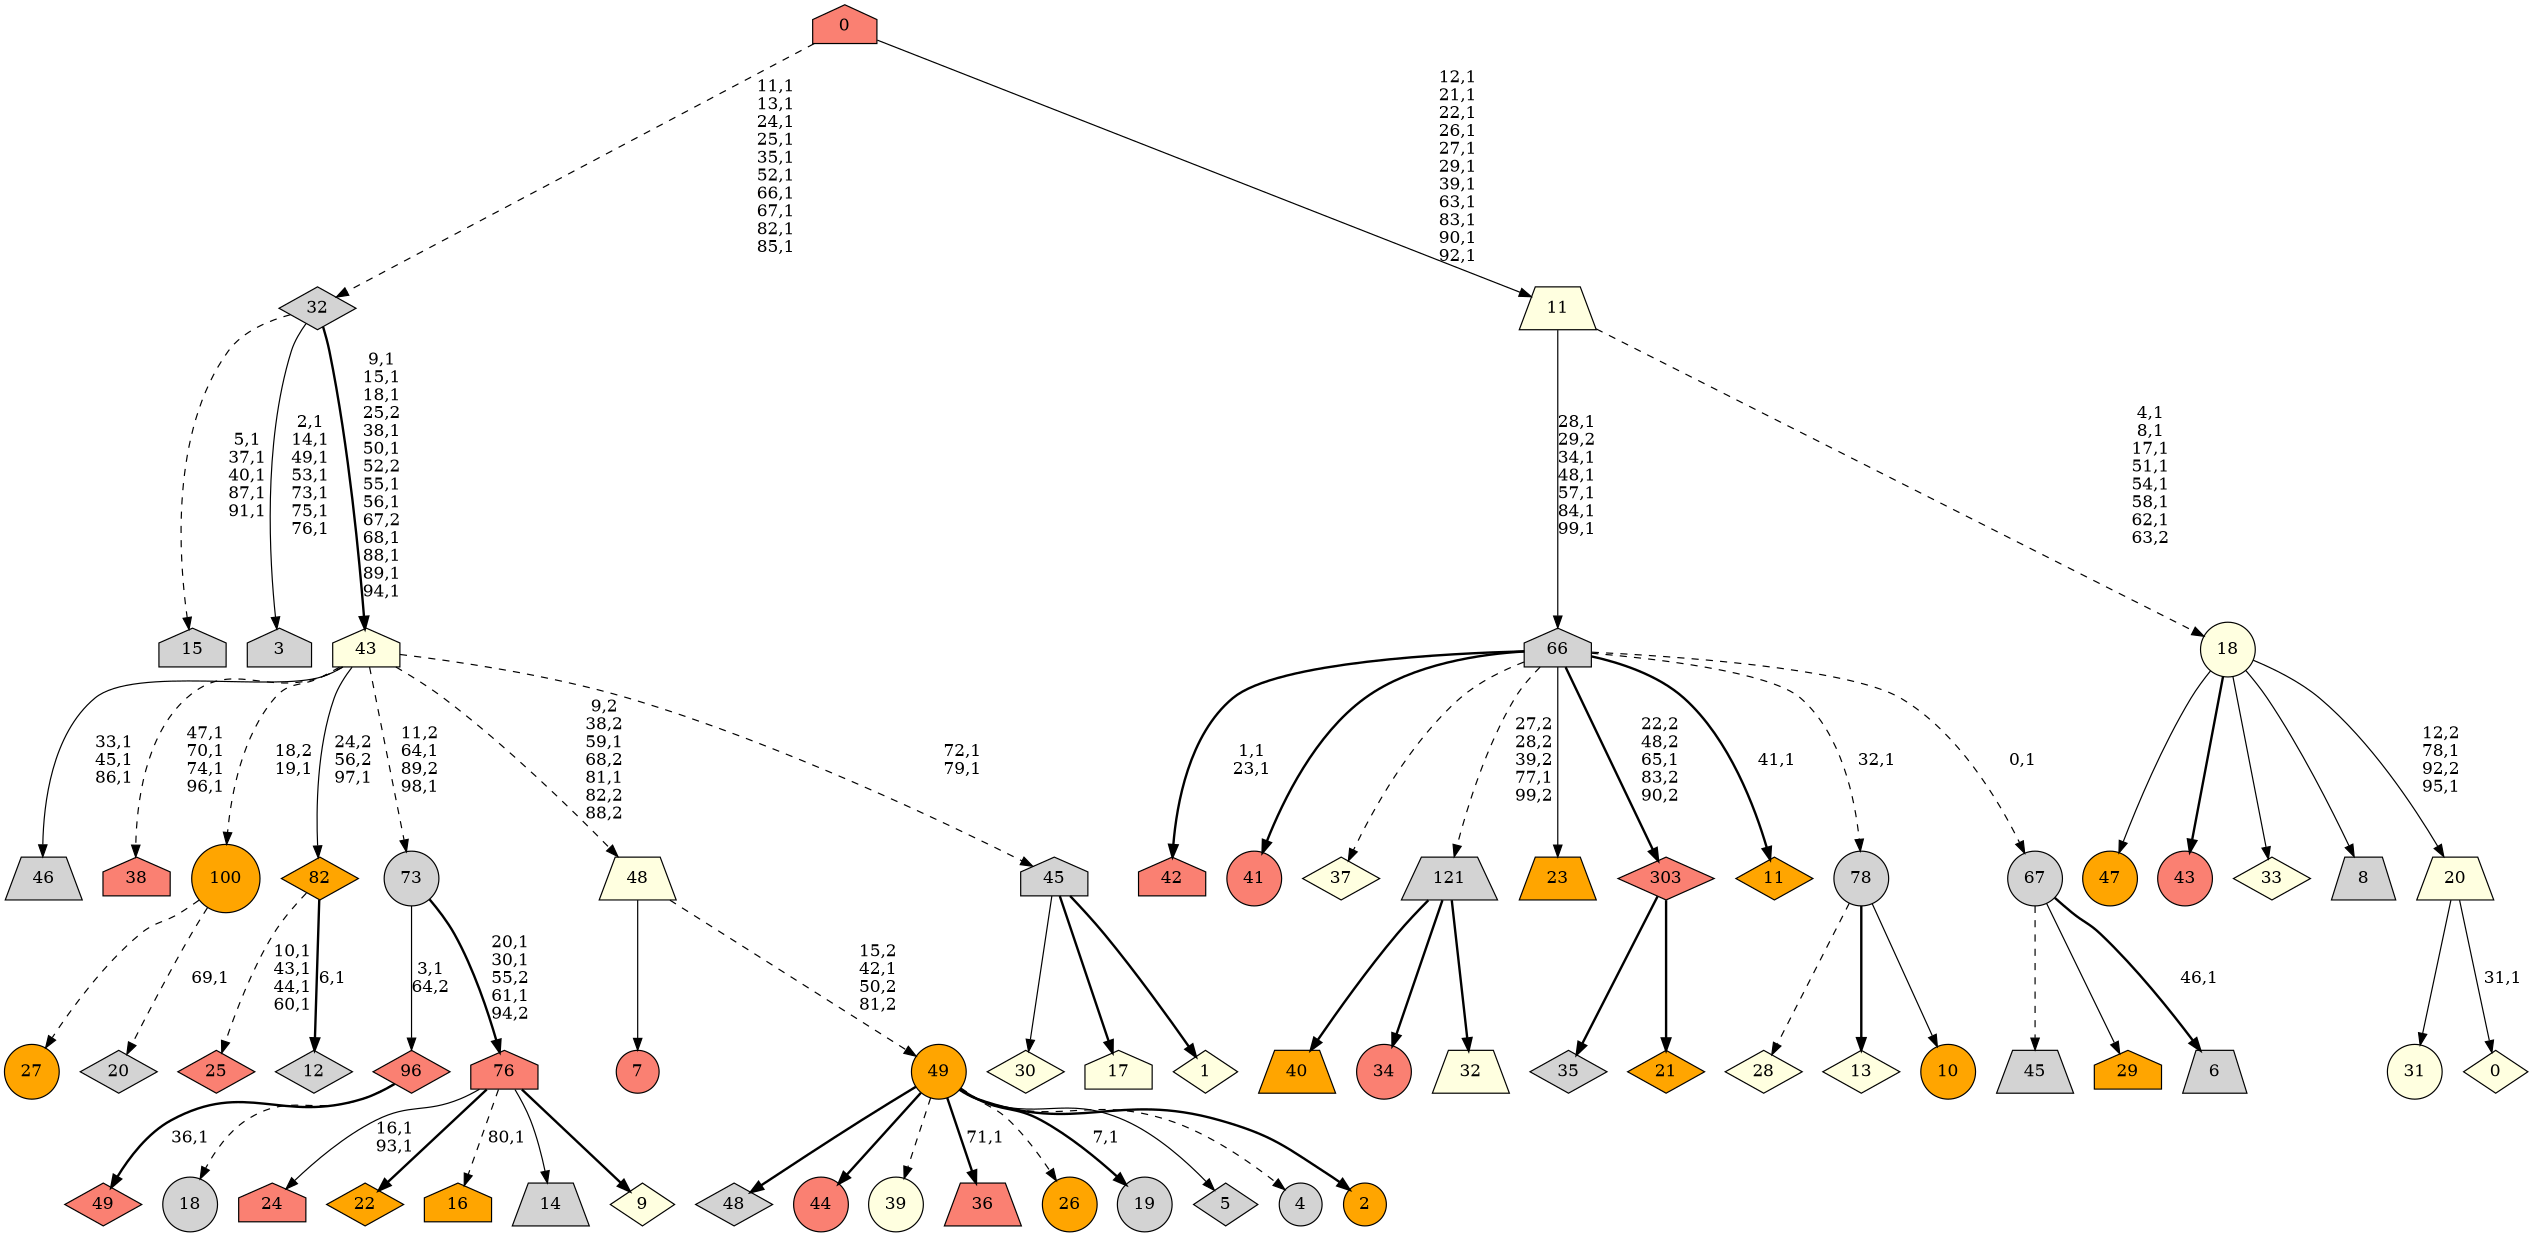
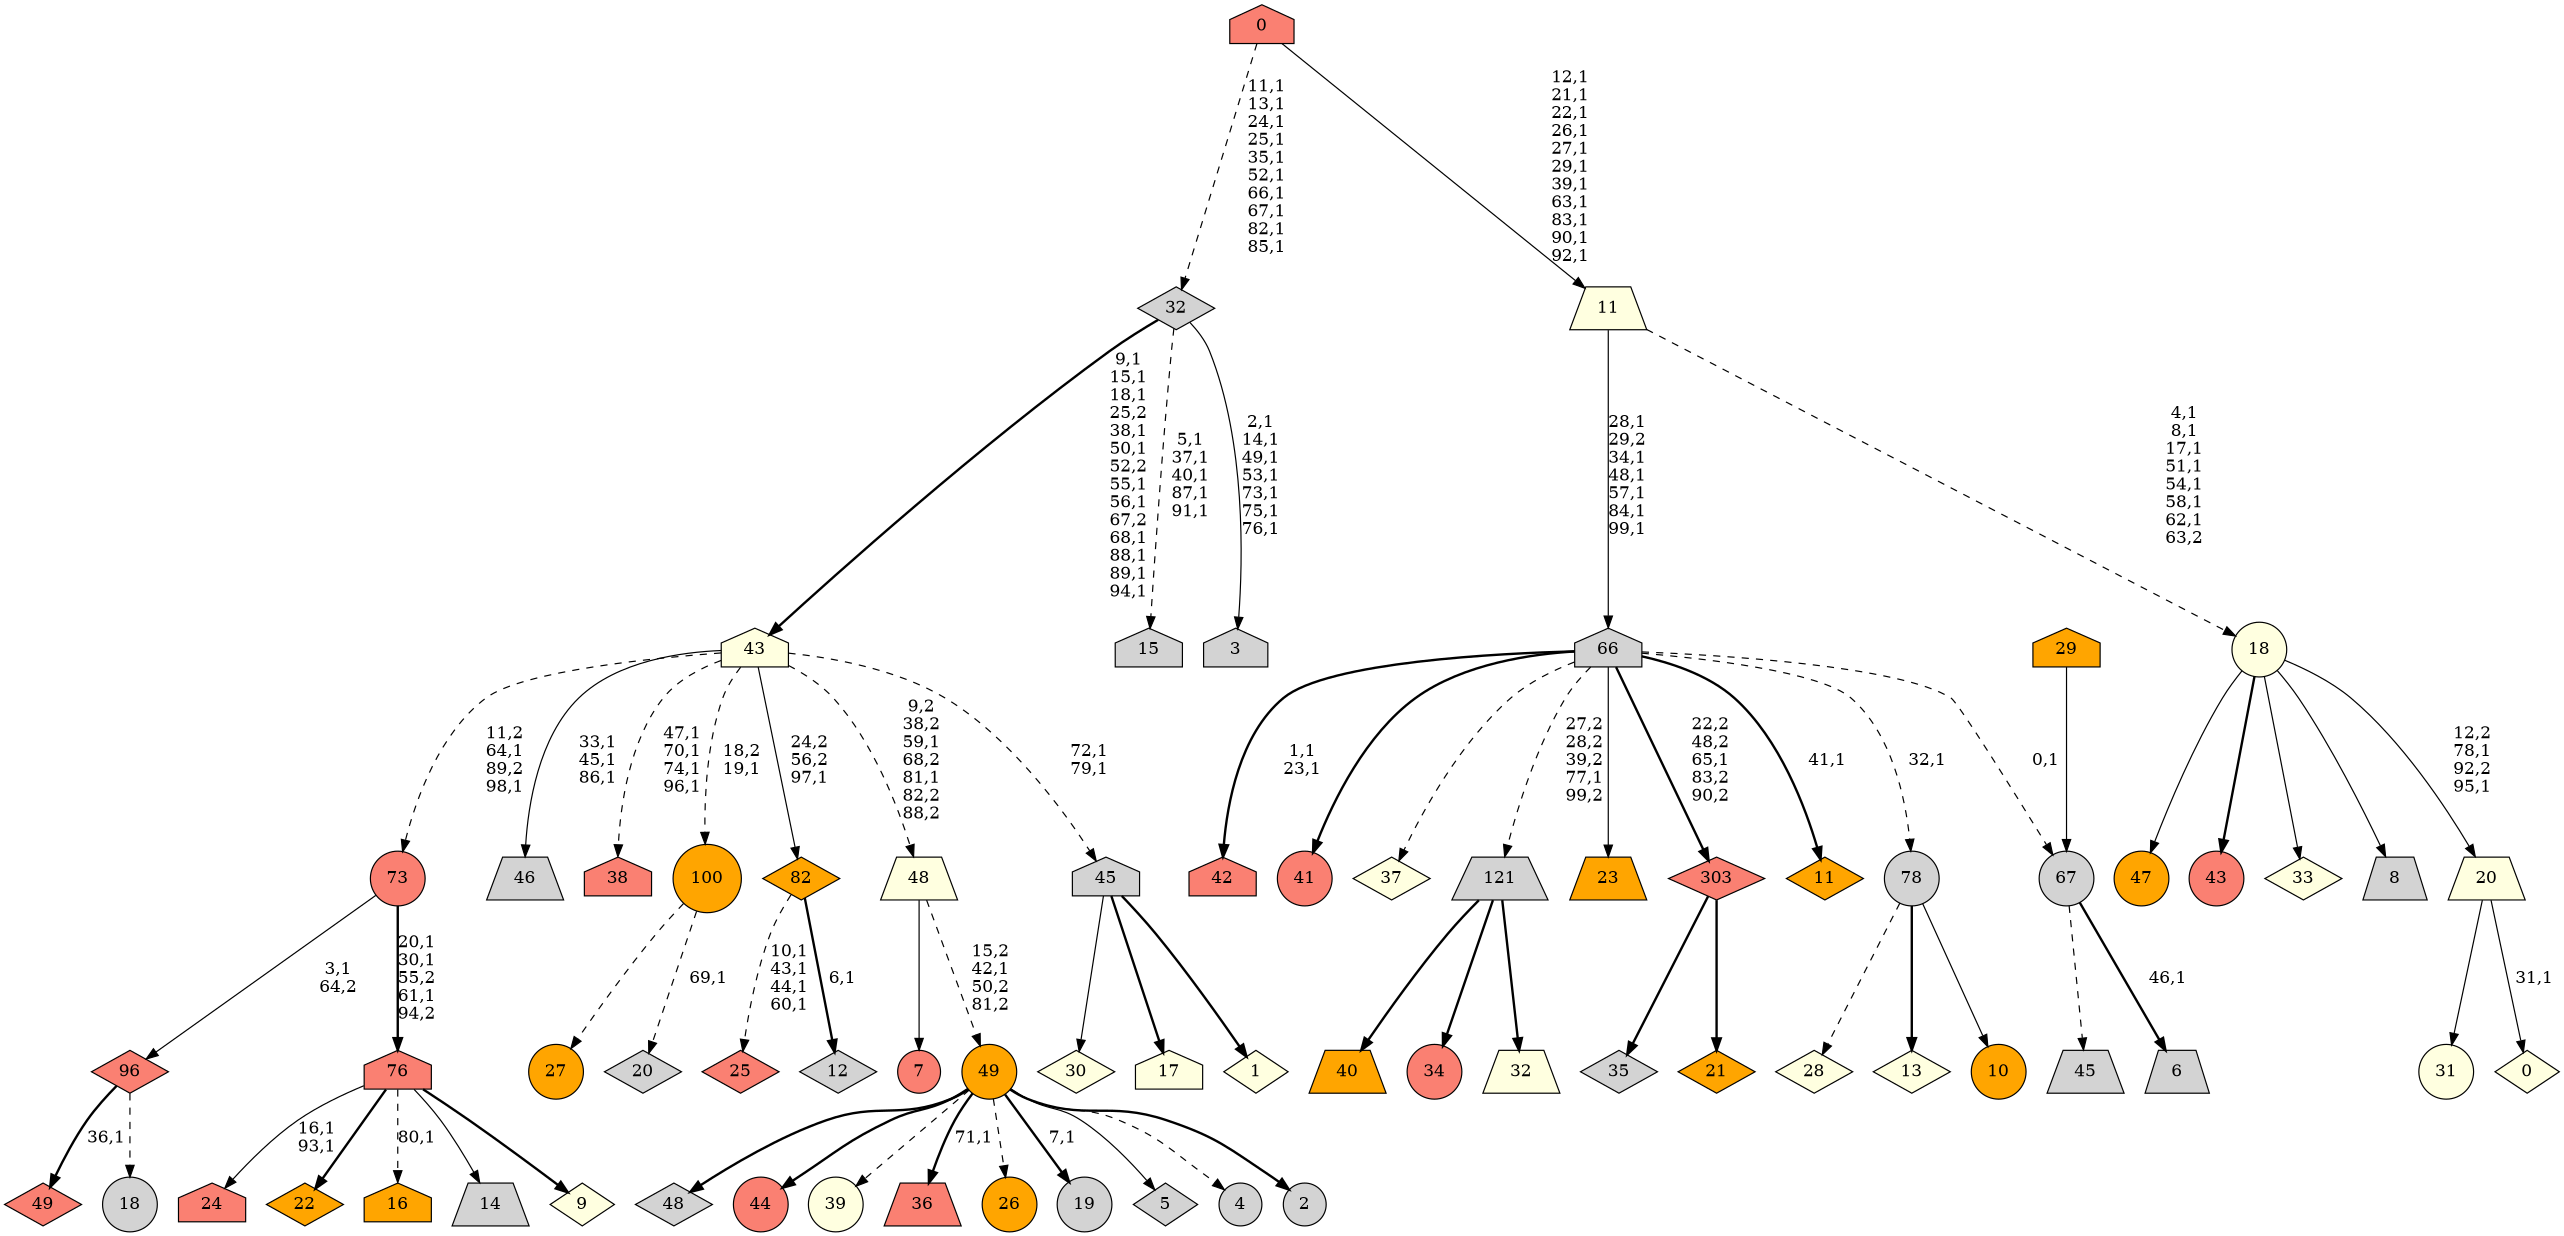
(412, 879) -> (398, 879)
(2080, 973) -> (2067, 753)
(1365, 1205) -> (1305, 1205)
